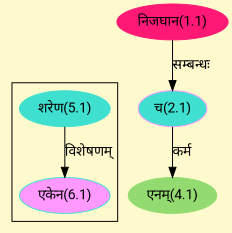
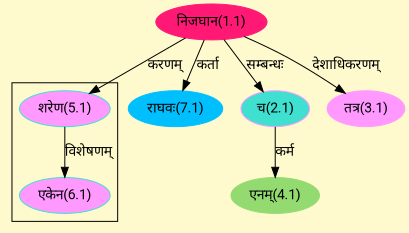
none -> (142, 63)
(65, 109) -> (65, 109)
none -> (176, 109)
none -> (366, 109)
